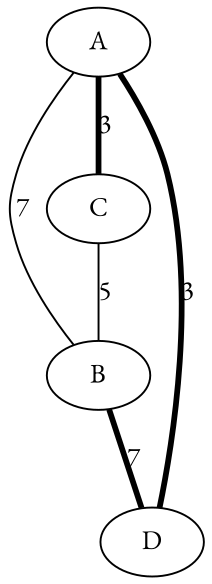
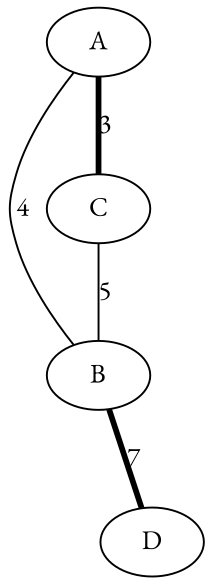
(23, 209) -> (23, 209)
(181, 285) -> none
